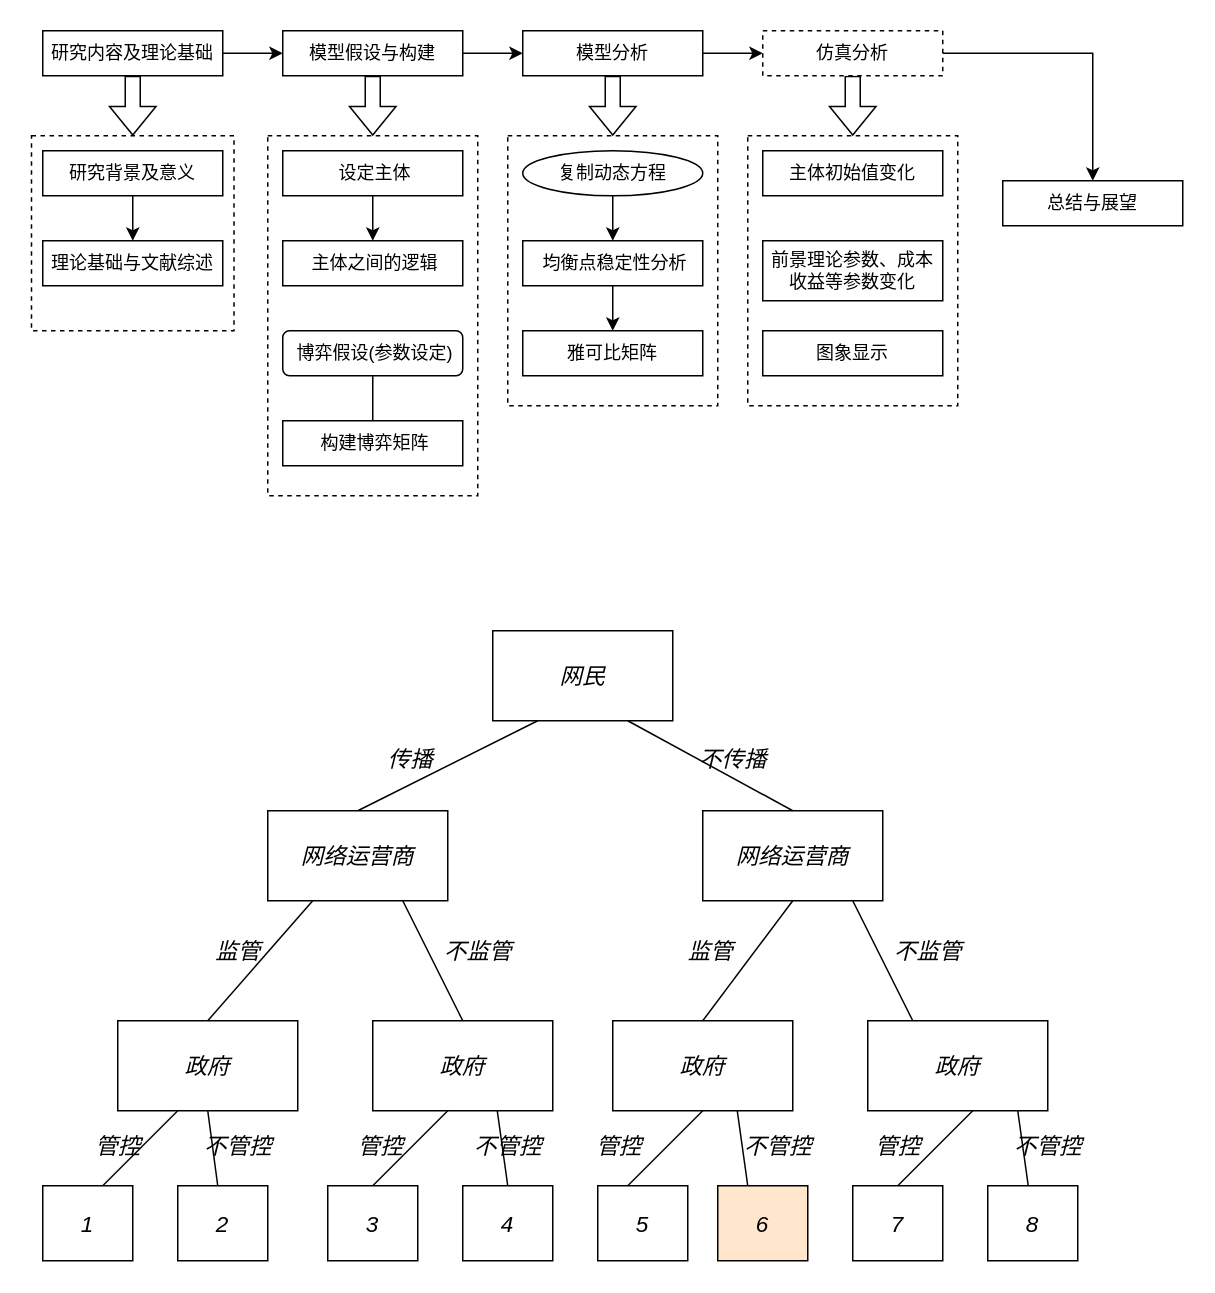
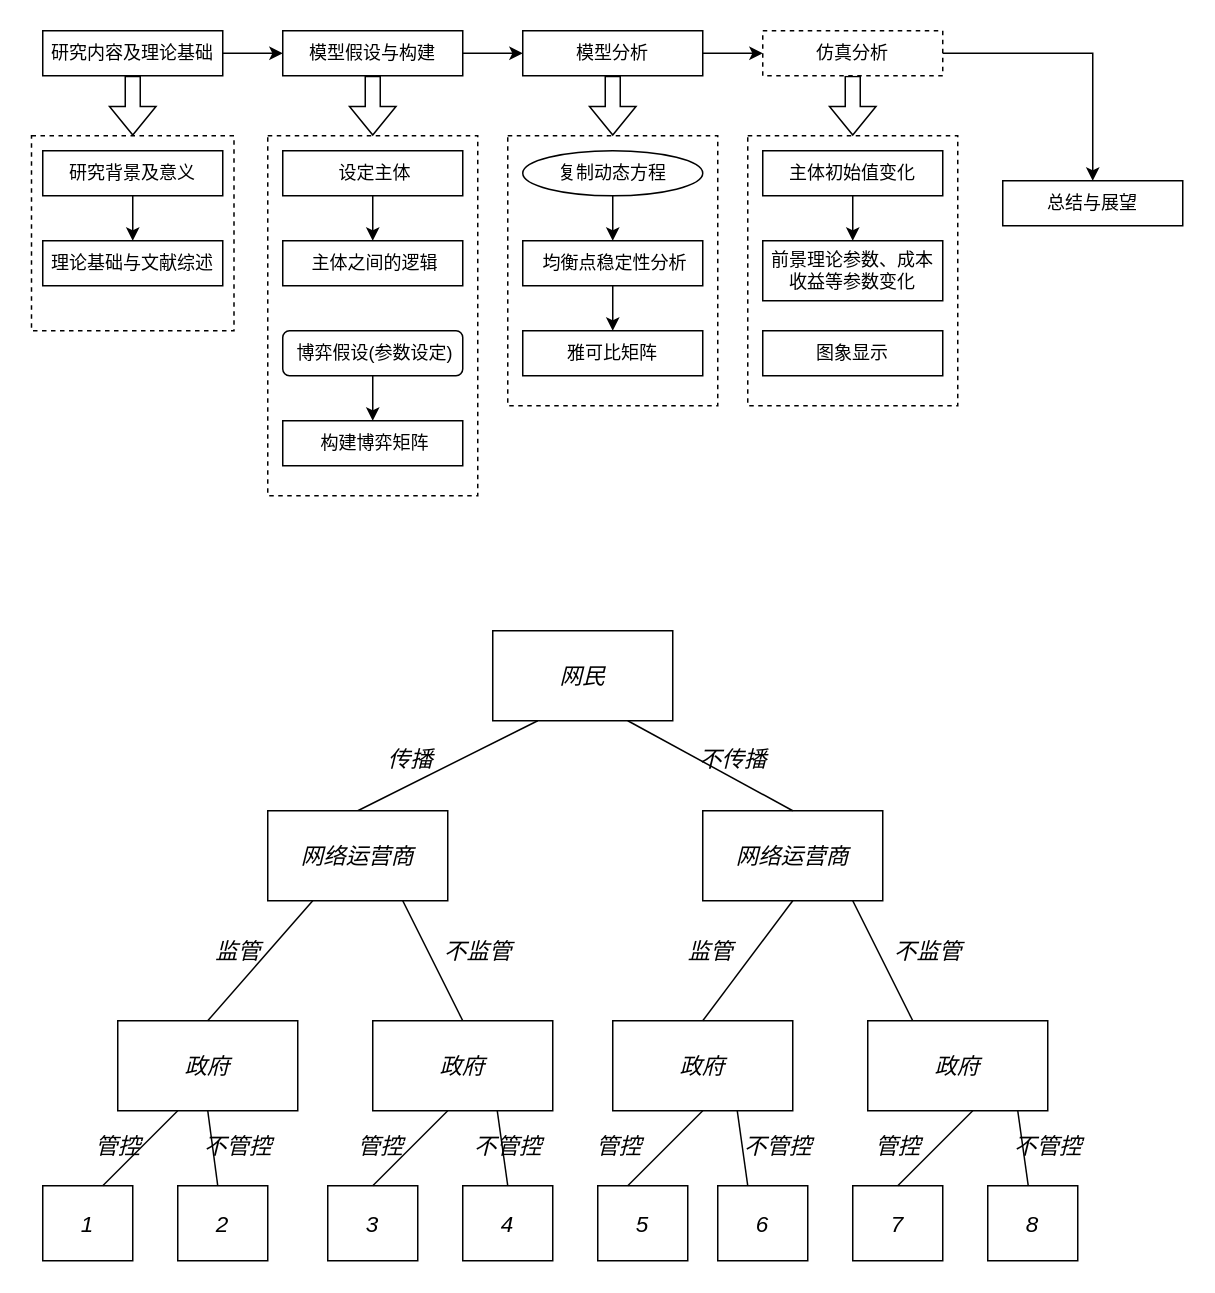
none -> (853, 224)
(373, 413) -> (373, 409)
(763, 1223) -> (763, 1223)
